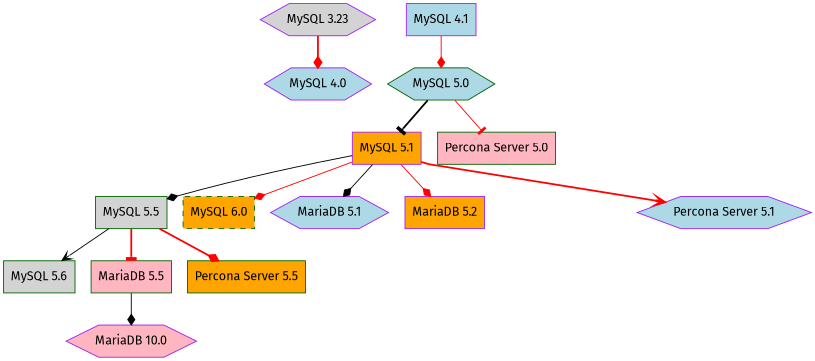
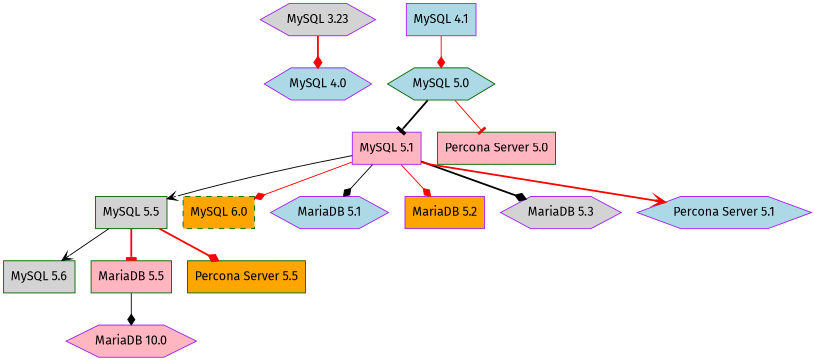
(387, 148) -> (387, 148)
(265, 174) -> (265, 174)
none -> (561, 213)
